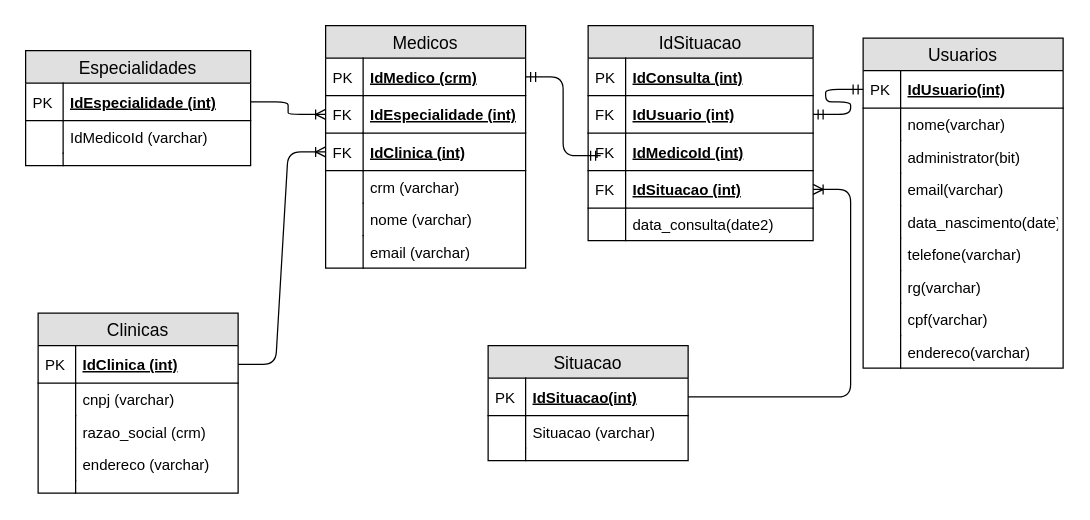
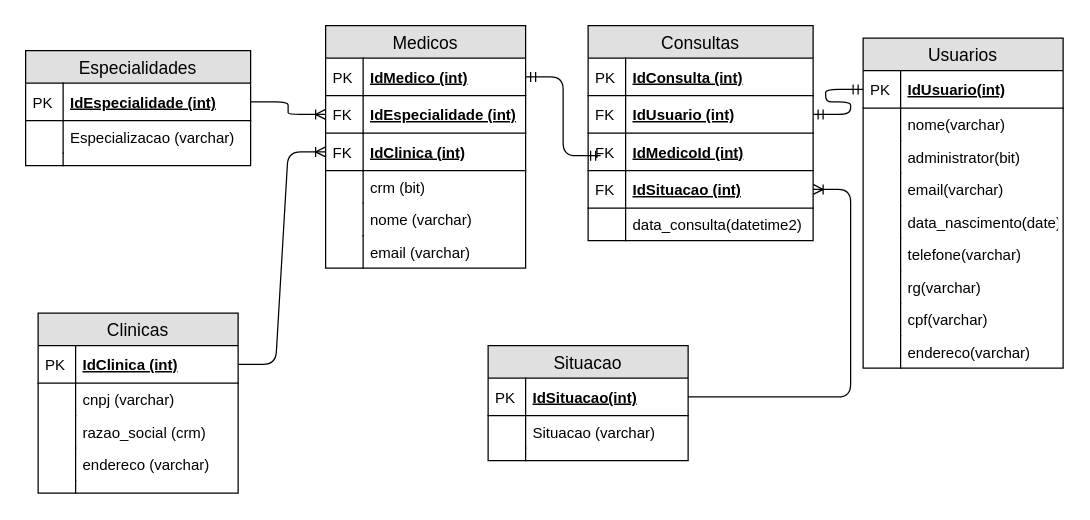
(700, 43) -> (700, 43)
(425, 78) -> (423, 78)
(150, 138) -> (163, 138)
(423, 188) -> (404, 188)
(715, 225) -> (729, 225)
